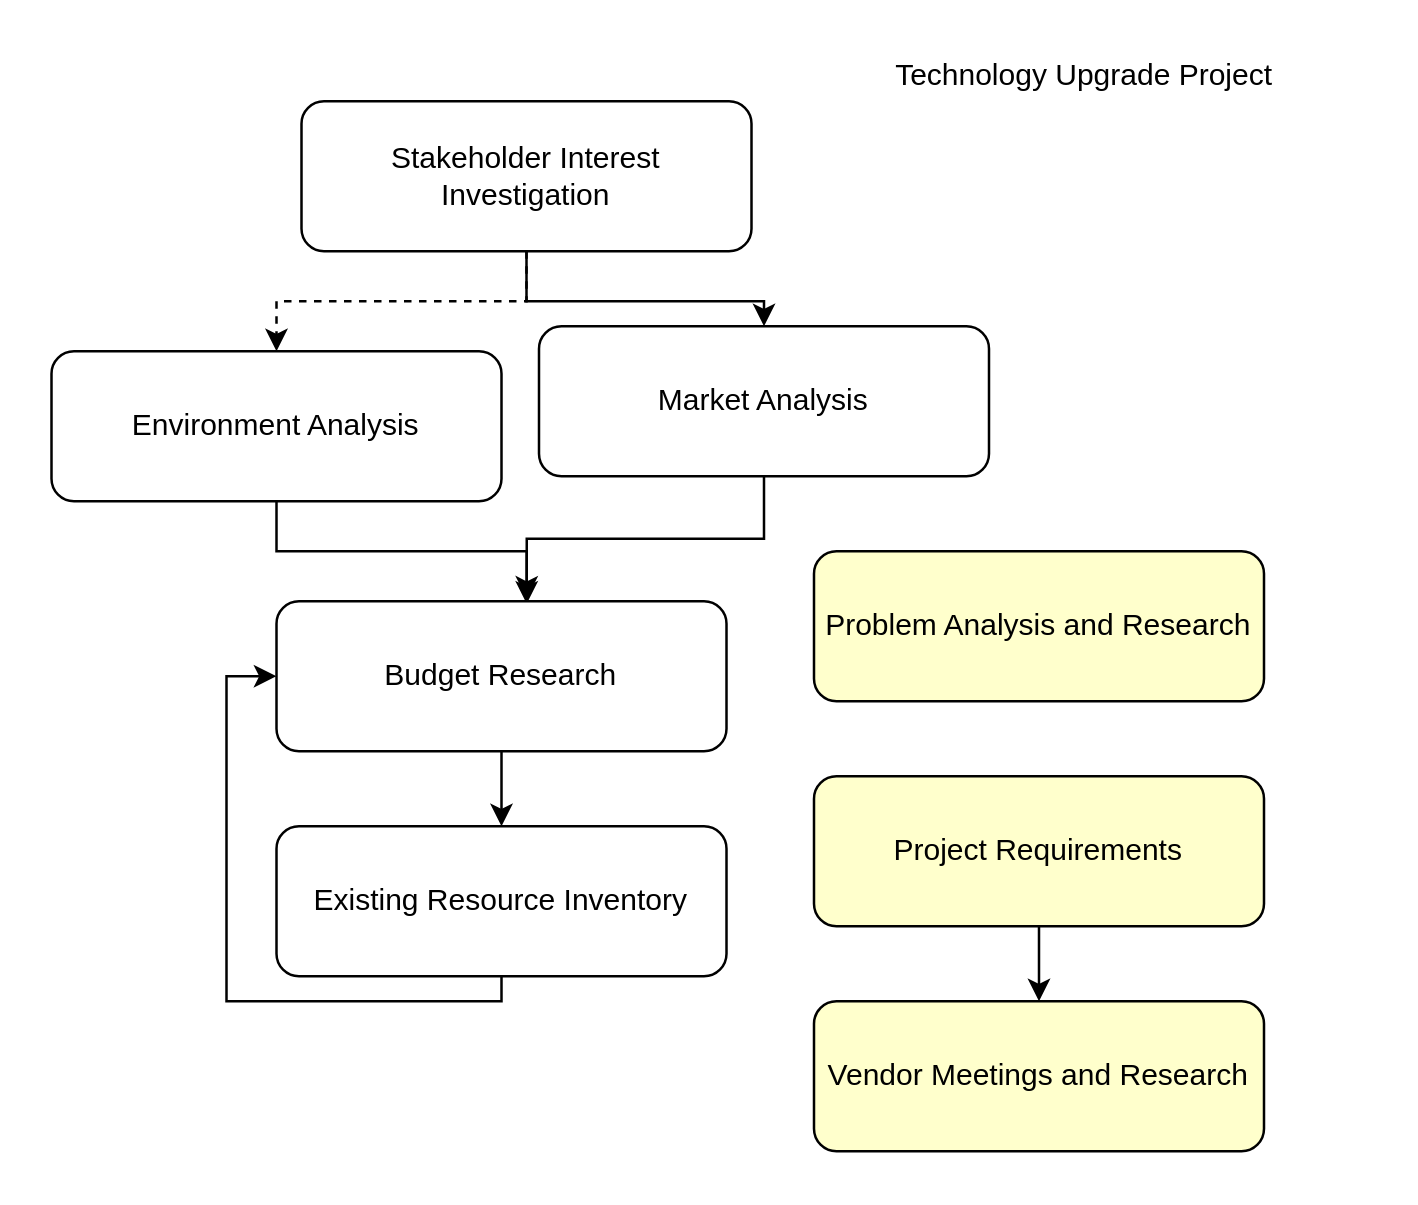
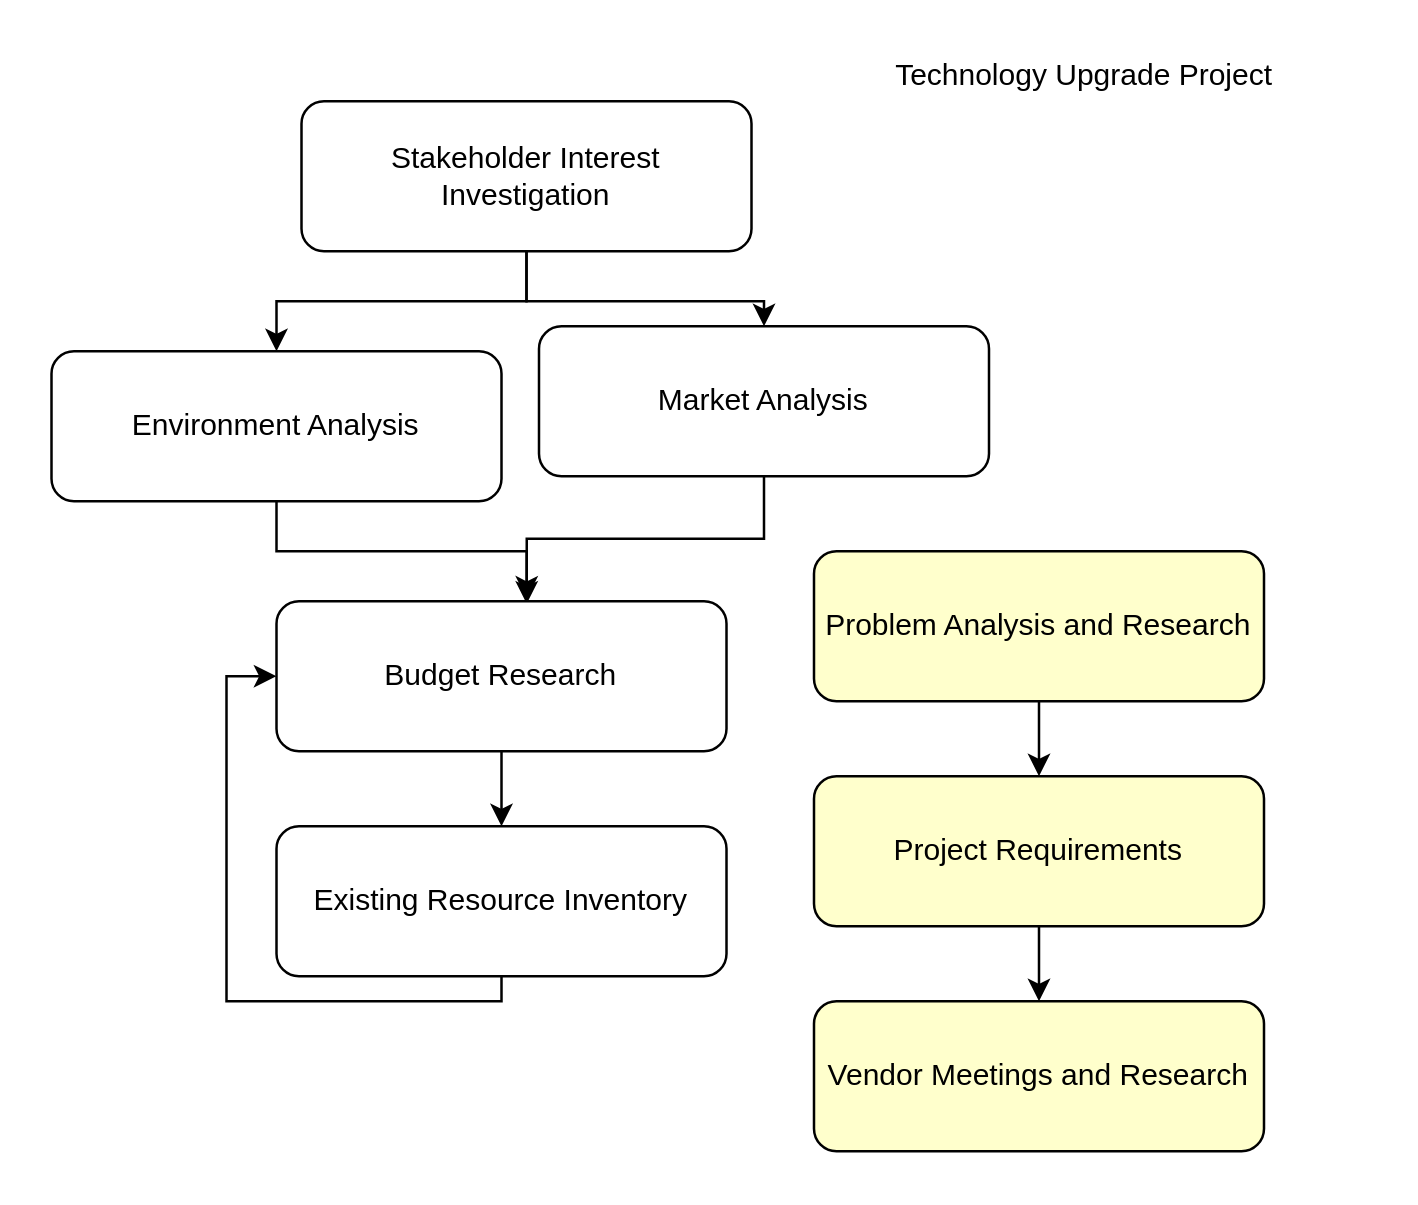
(384, 301) -> (384, 301)
none -> (1039, 747)
